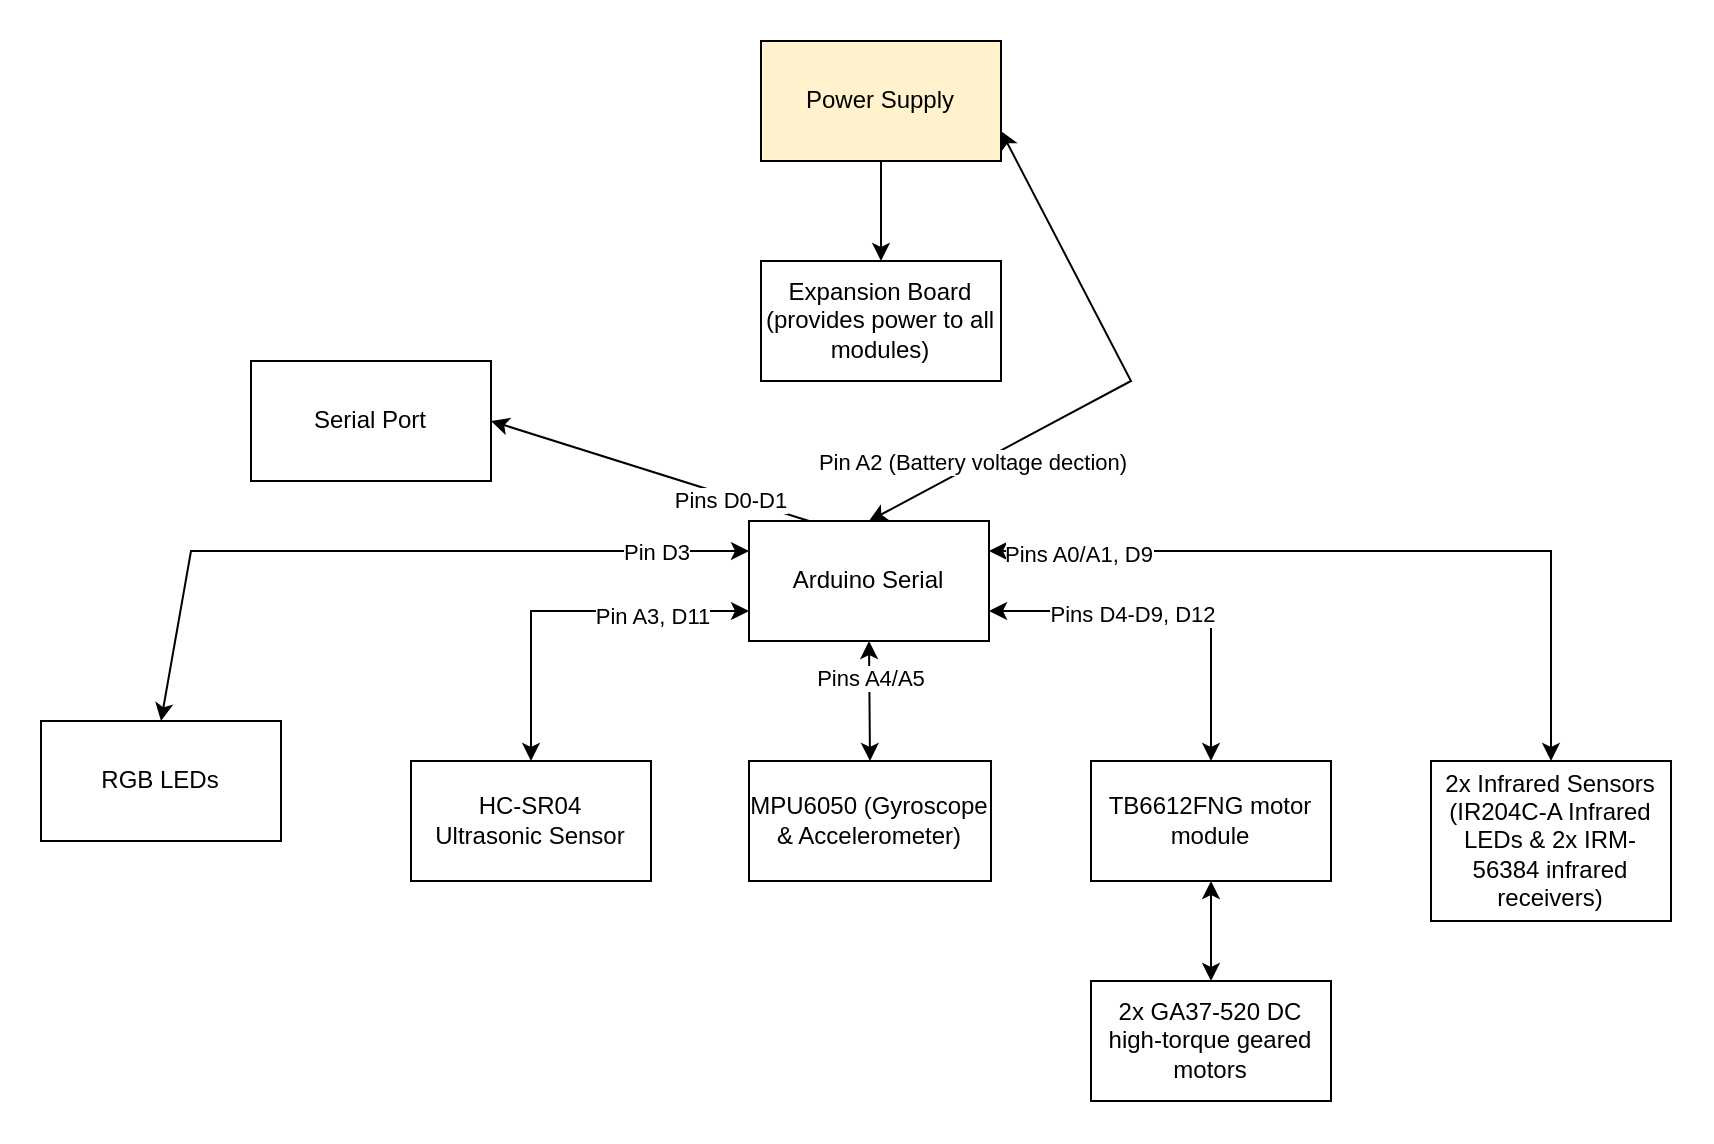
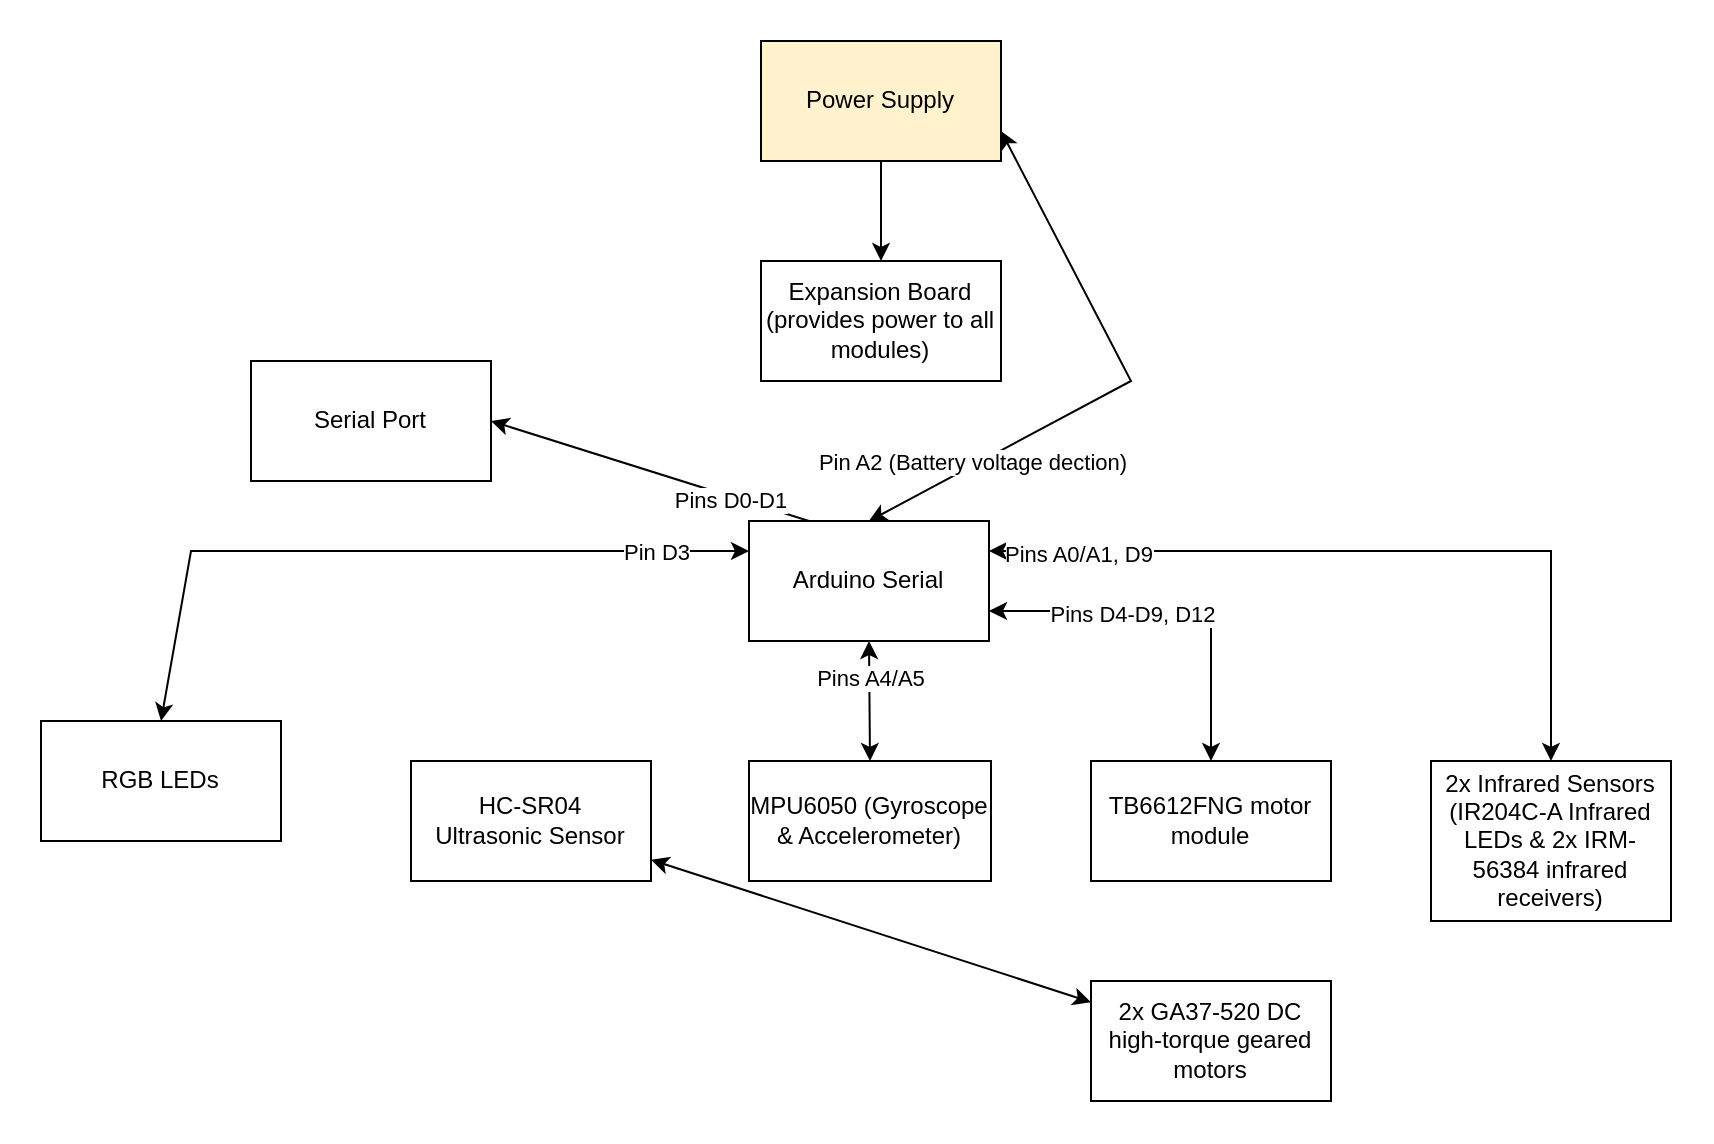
(531, 632) -> none
(1211, 931) -> (871, 931)
